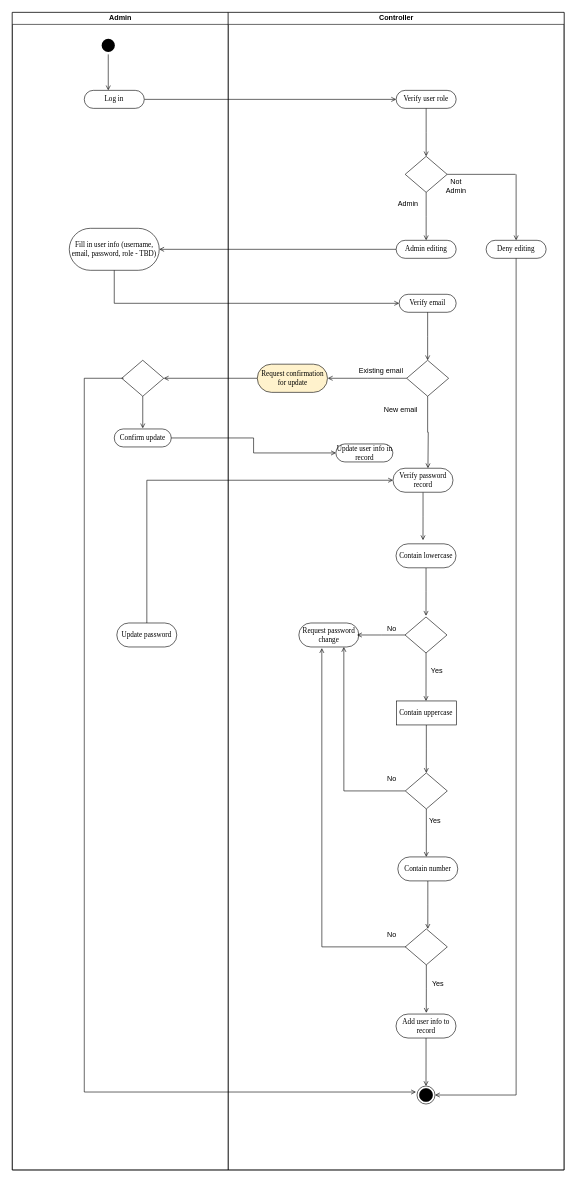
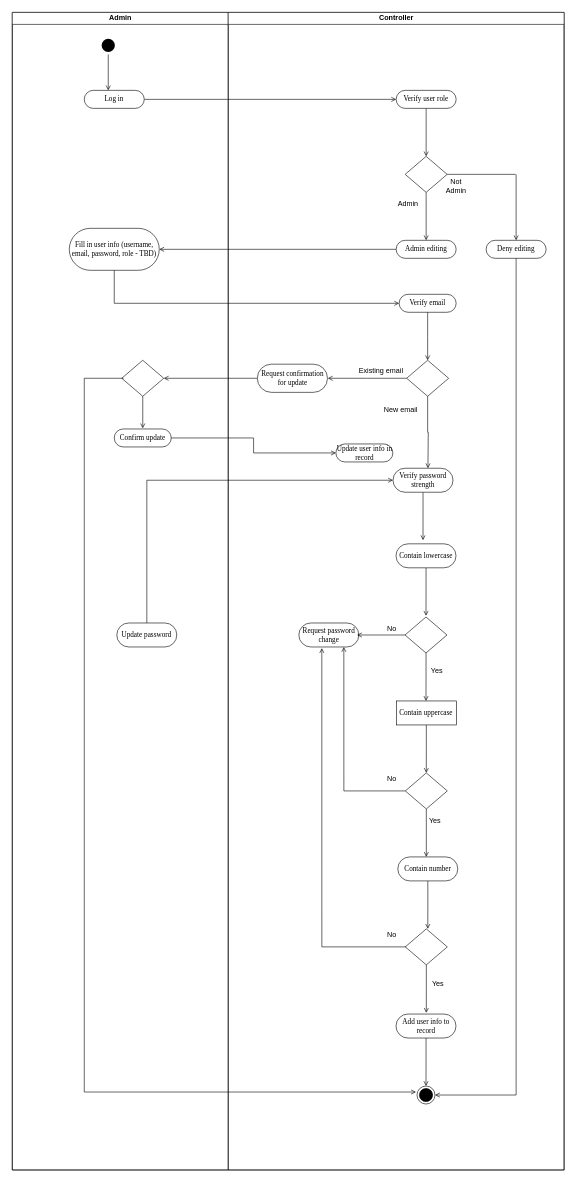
(293, 378) -> (293, 378)
(423, 480) -> (423, 480)
